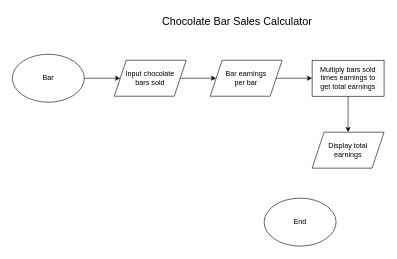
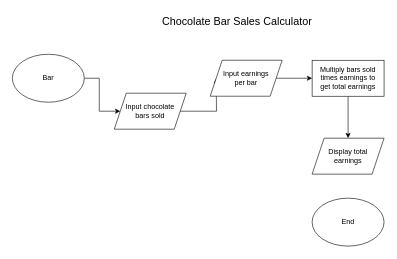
(150, 78) -> (150, 111)
(246, 78) -> (246, 78)
(348, 150) -> (348, 156)
(300, 222) -> (348, 222)
